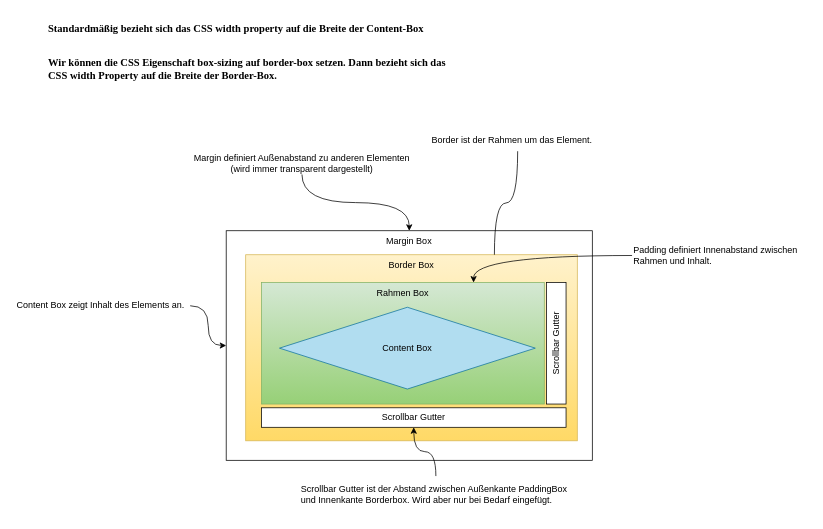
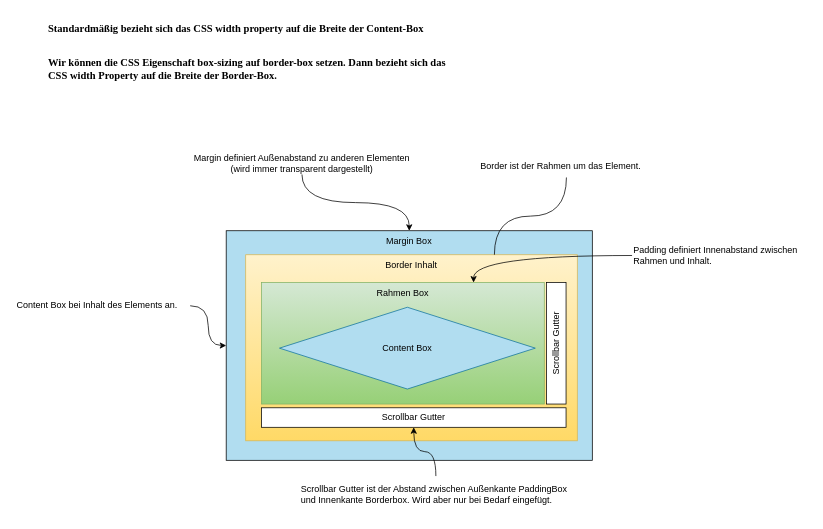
(518, 140) -> (566, 166)
(409, 241) -> (409, 241)
(411, 265) -> (411, 265)
(104, 306) -> (103, 306)
